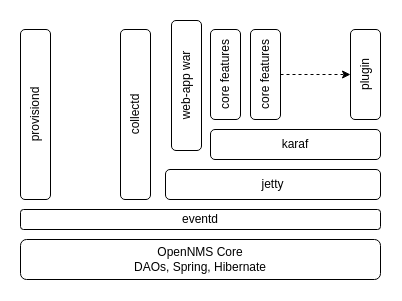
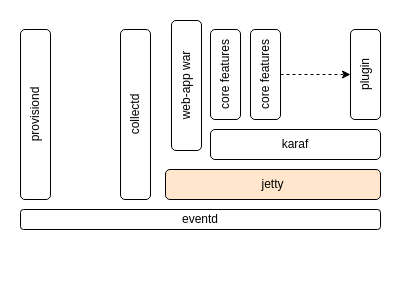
(273, 185) -> (273, 185)
(201, 260) -> none
